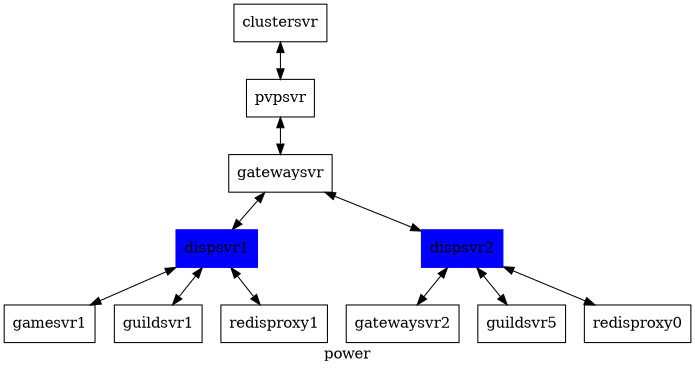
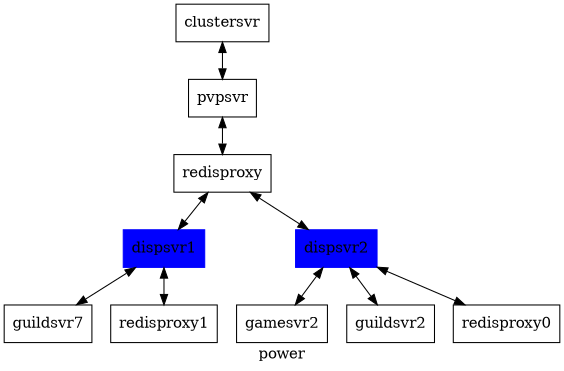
(280, 173) -> (222, 173)
(50, 324) -> none
(158, 324) -> (48, 324)
(403, 324) -> (282, 324)
(522, 324) -> (391, 324)
